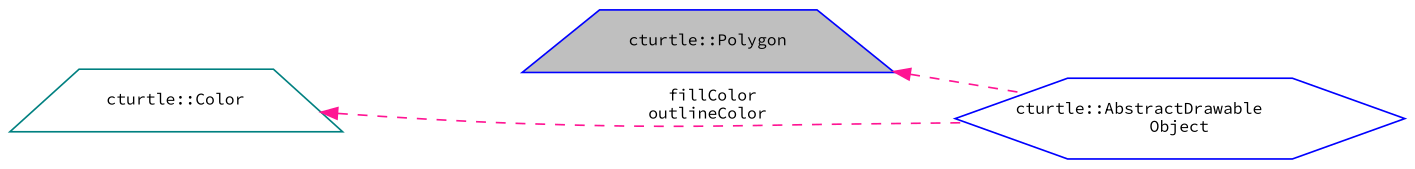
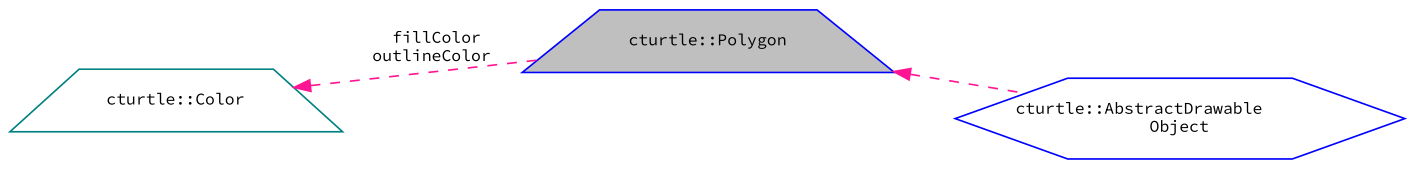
(652, 126) -> (424, 73)
